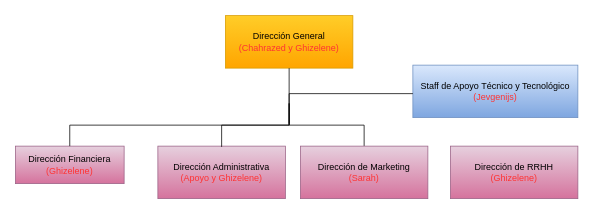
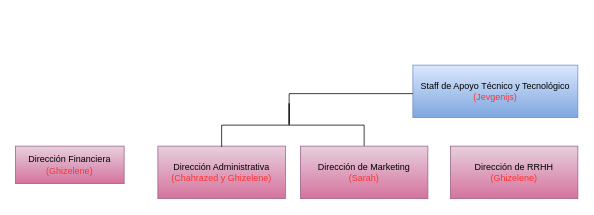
(289, 42) -> none
(70, 134) -> none
(222, 172) -> (222, 172)
